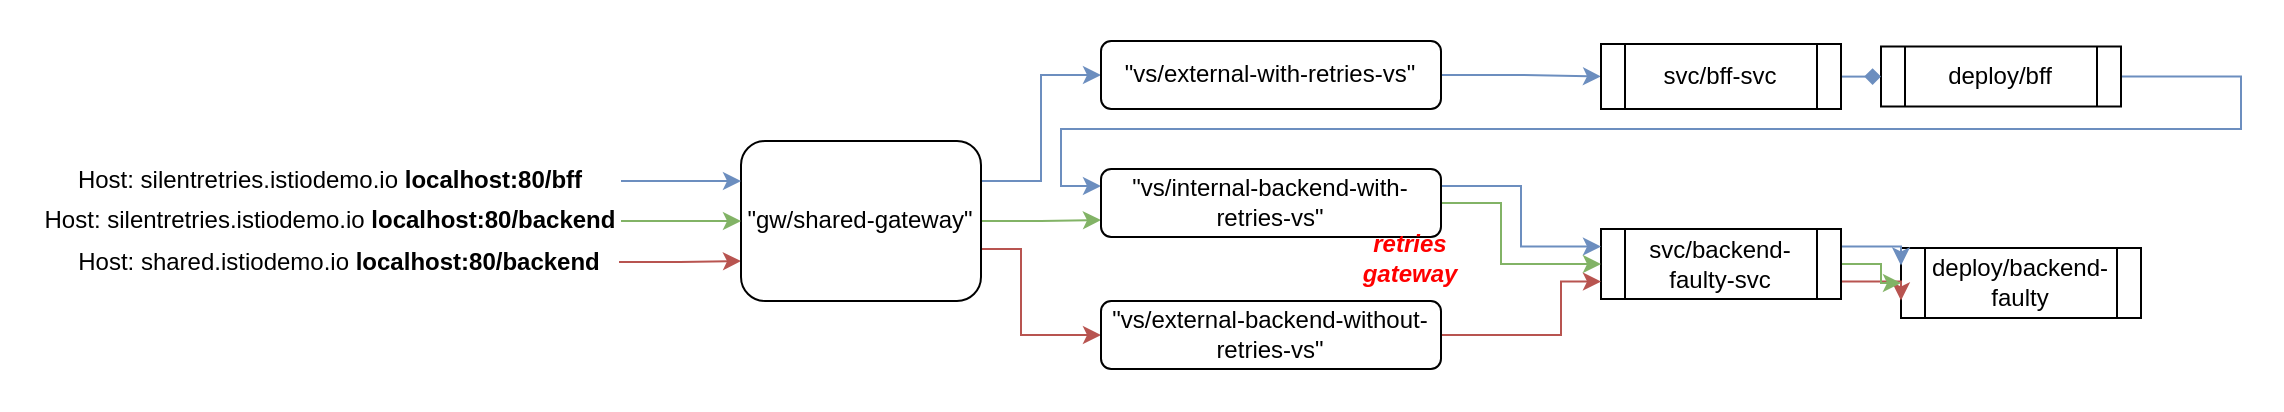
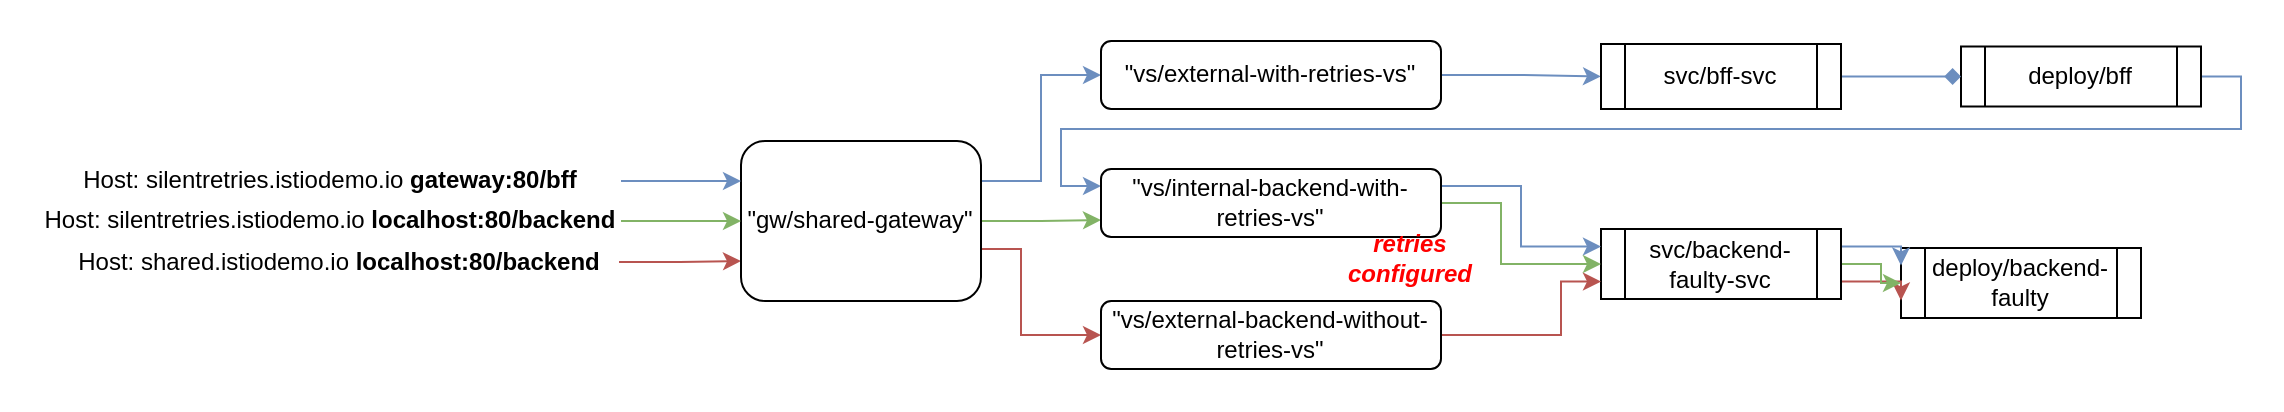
(2001, 77) -> (2081, 77)
(331, 181) -> (331, 181)
(1411, 259) -> (1411, 259)
